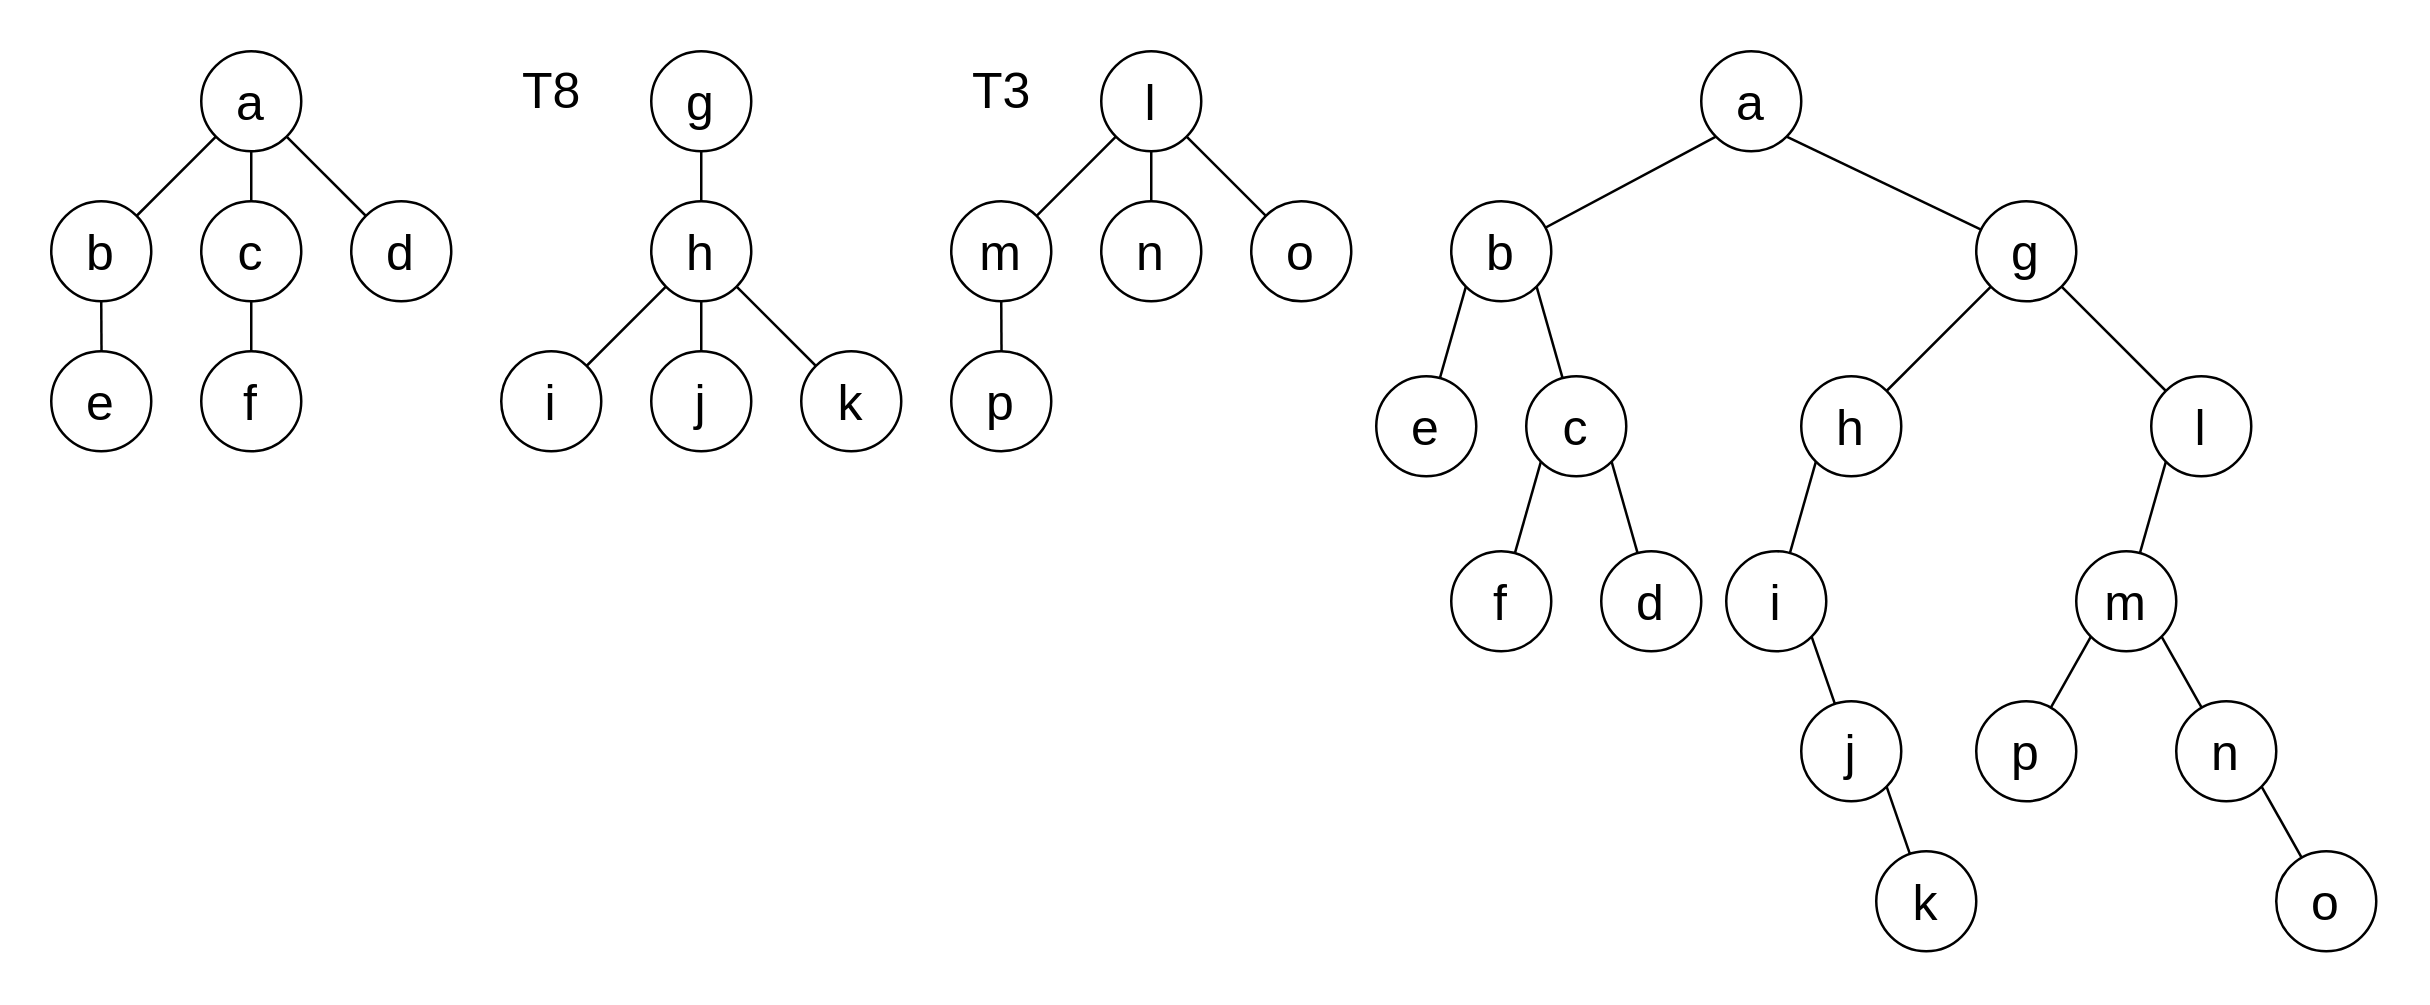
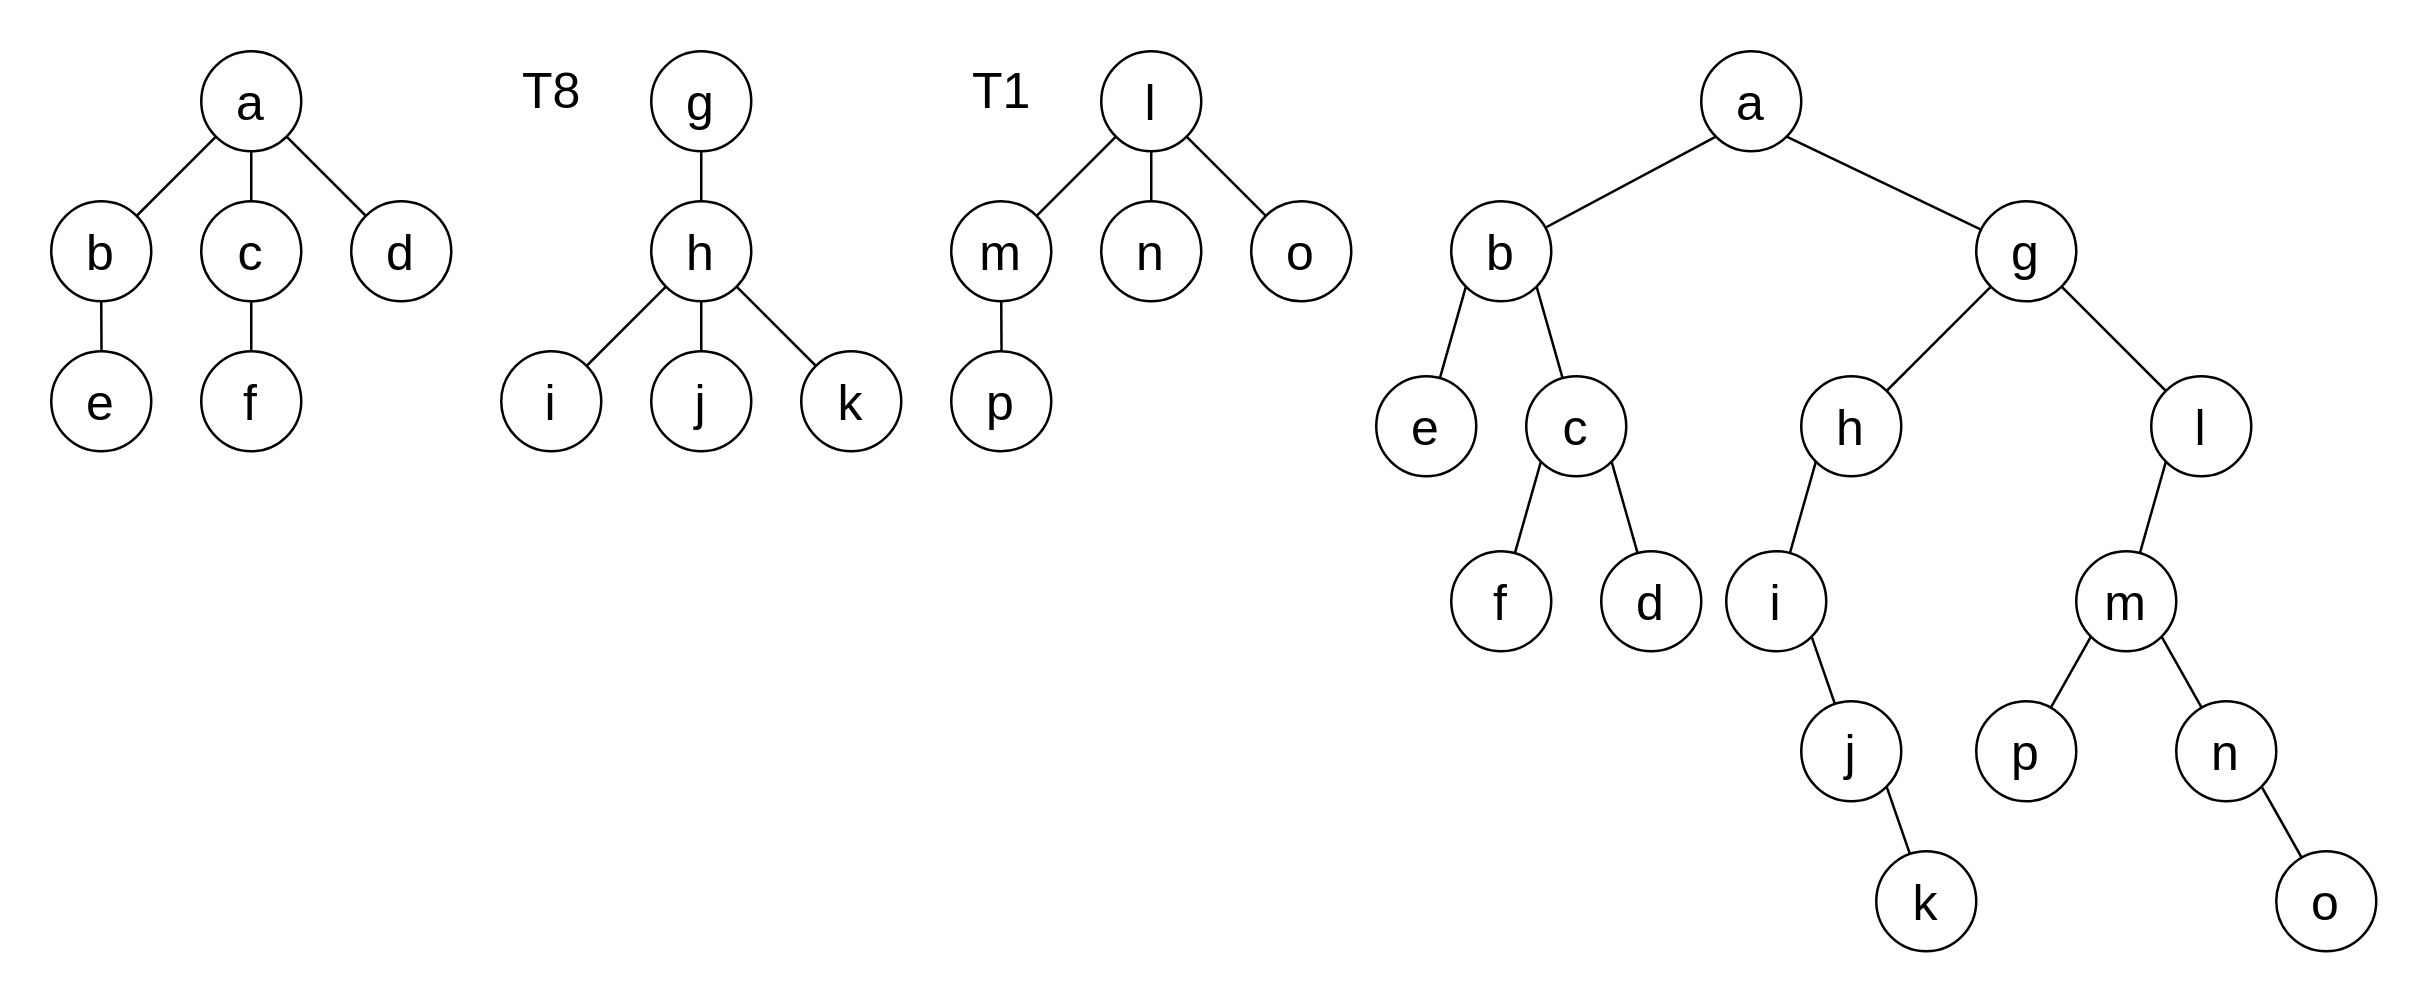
(1003, 89) -> (1003, 89)
